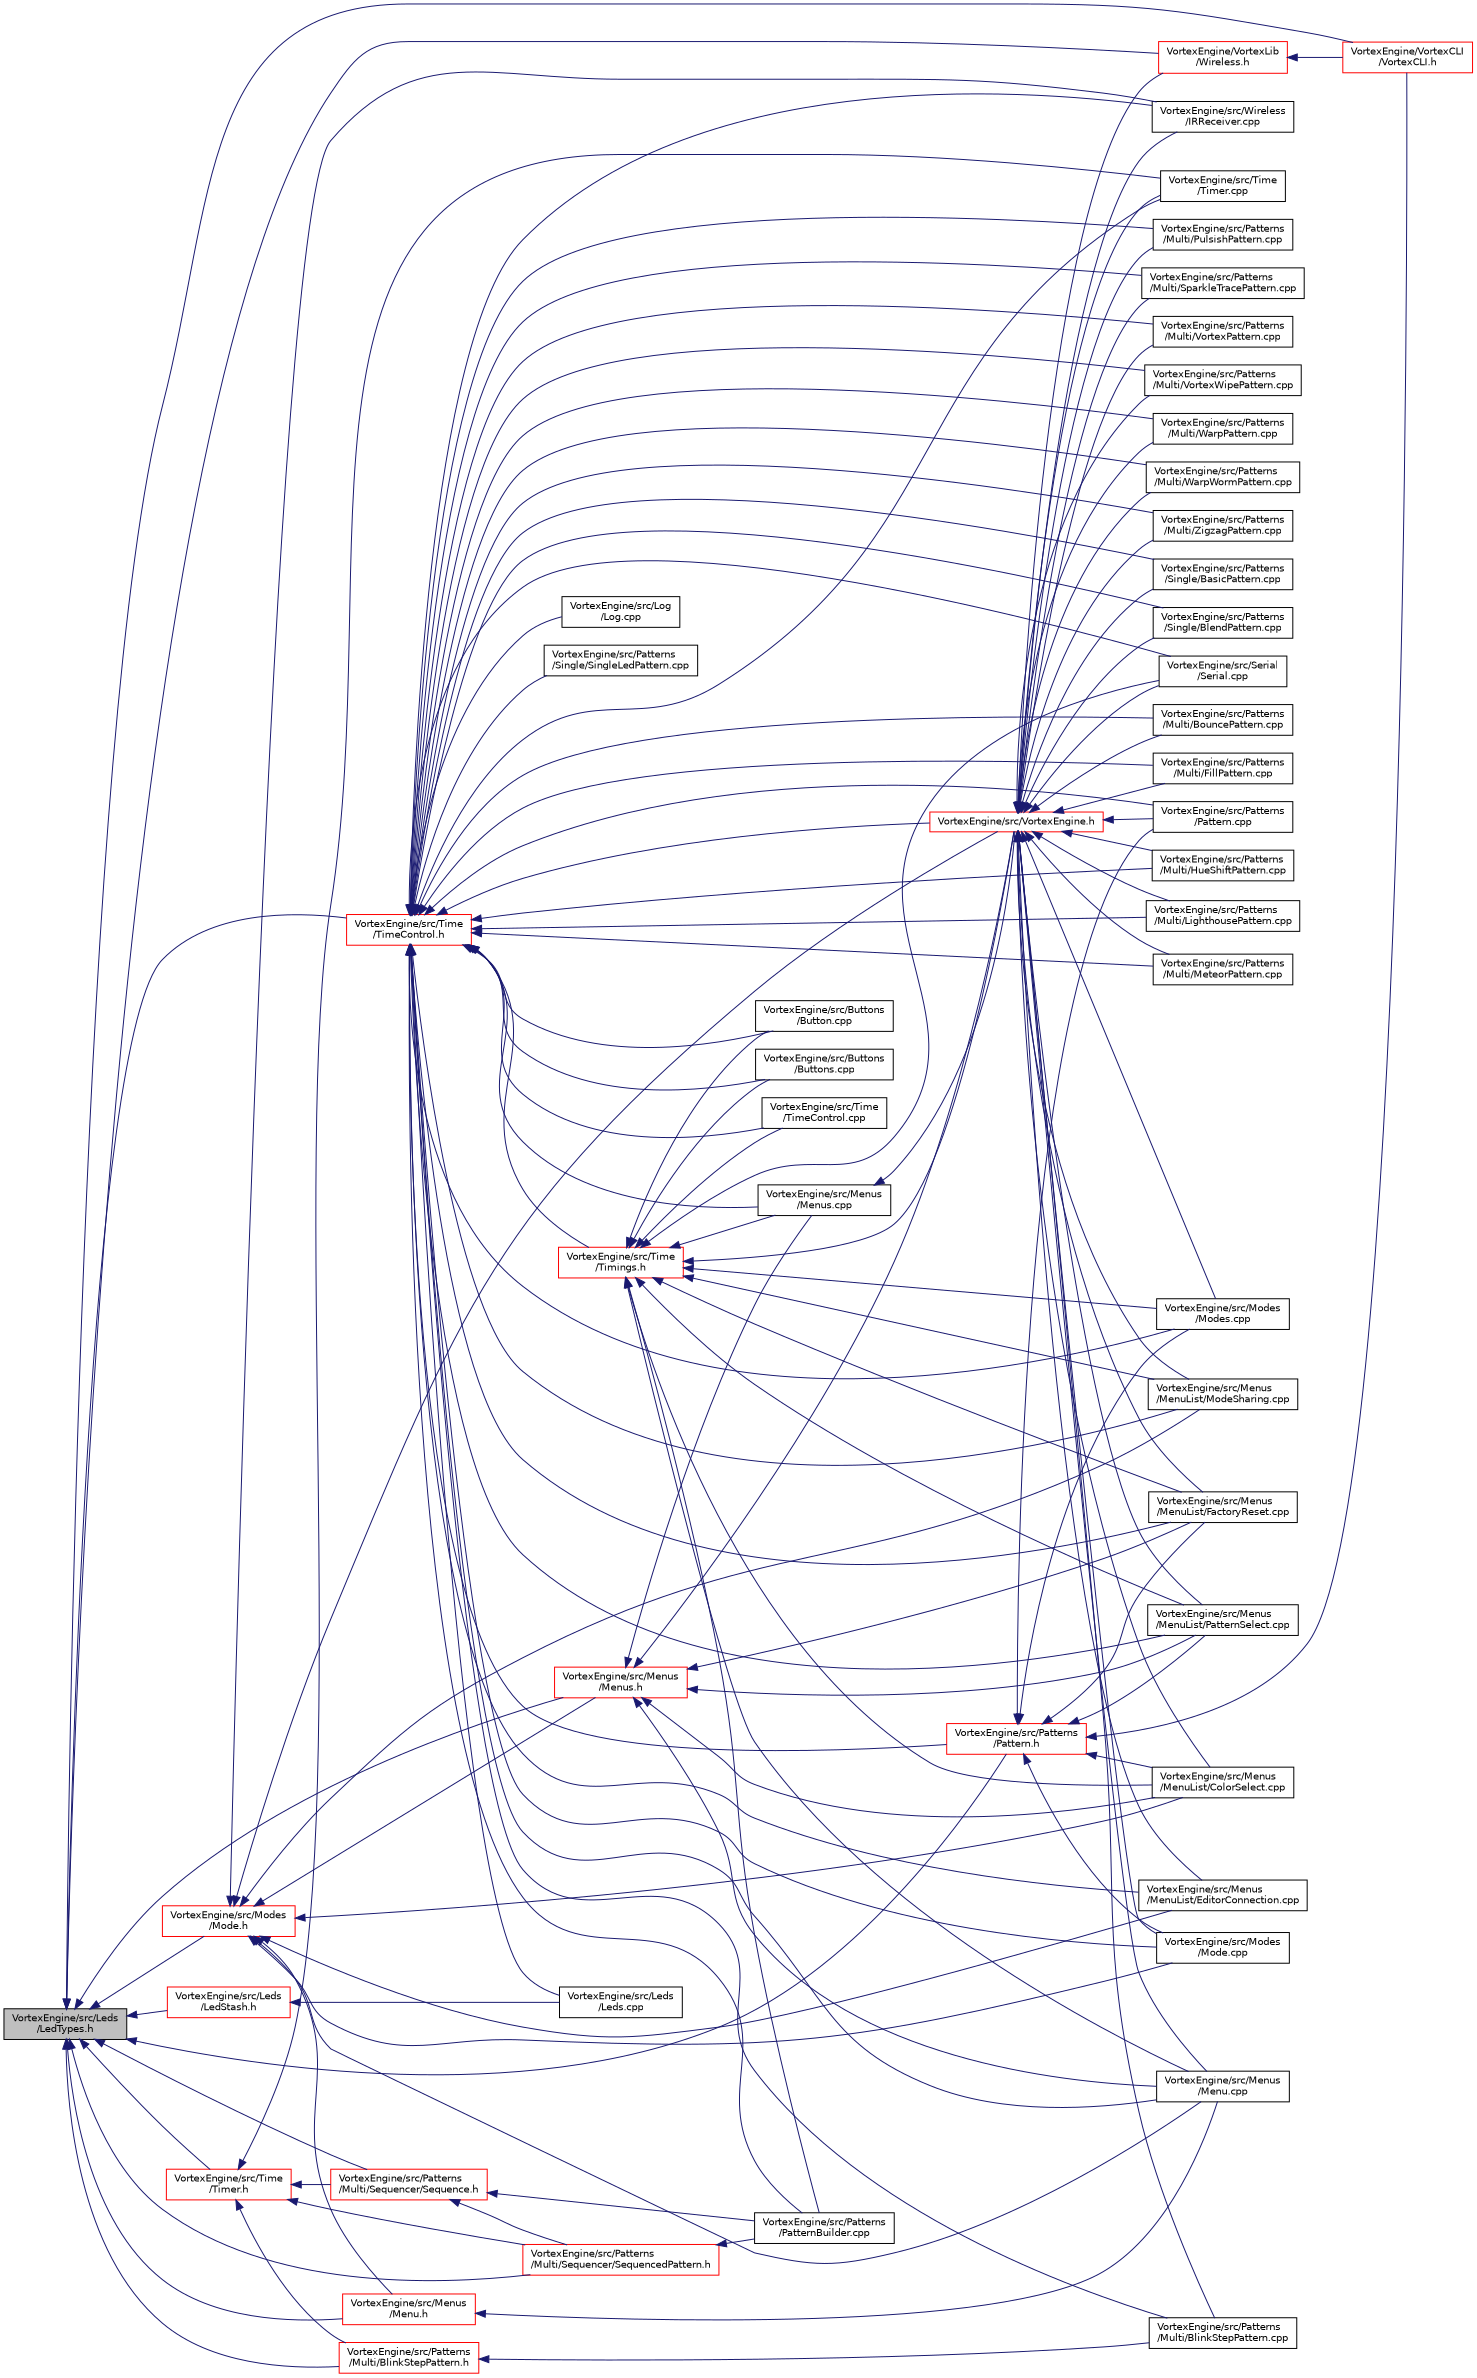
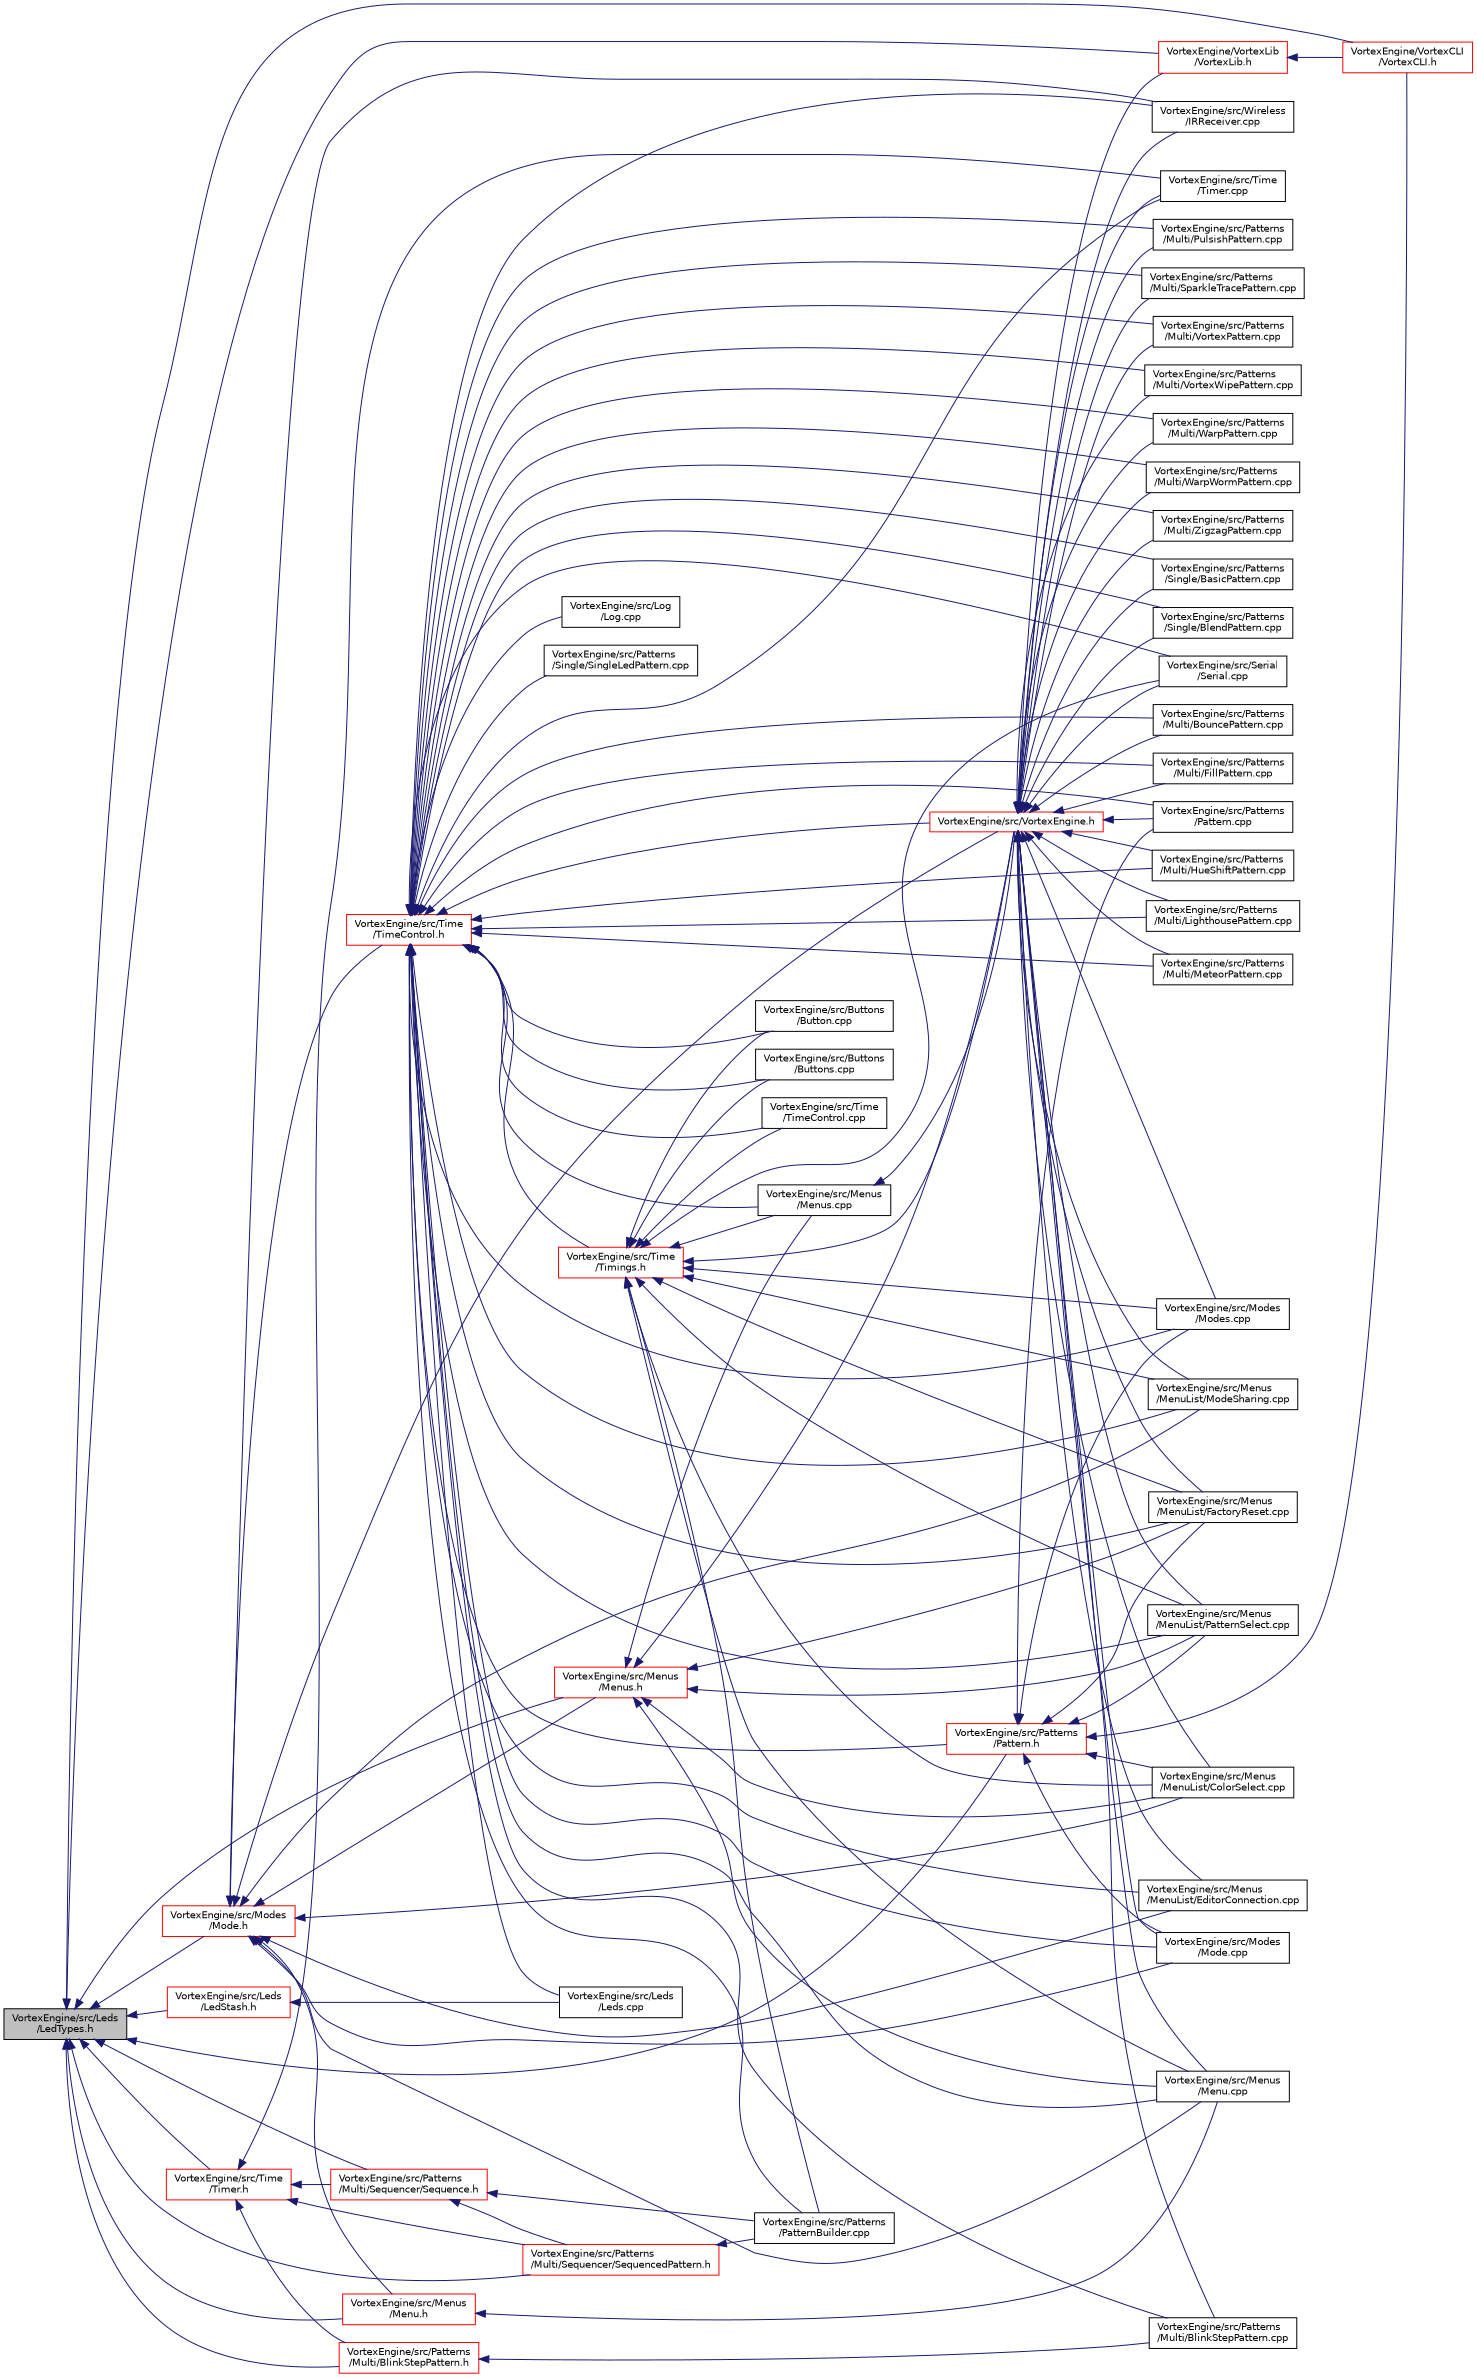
(1223, 57) -> (1223, 57)
(122, 1100) -> (254, 1406)
